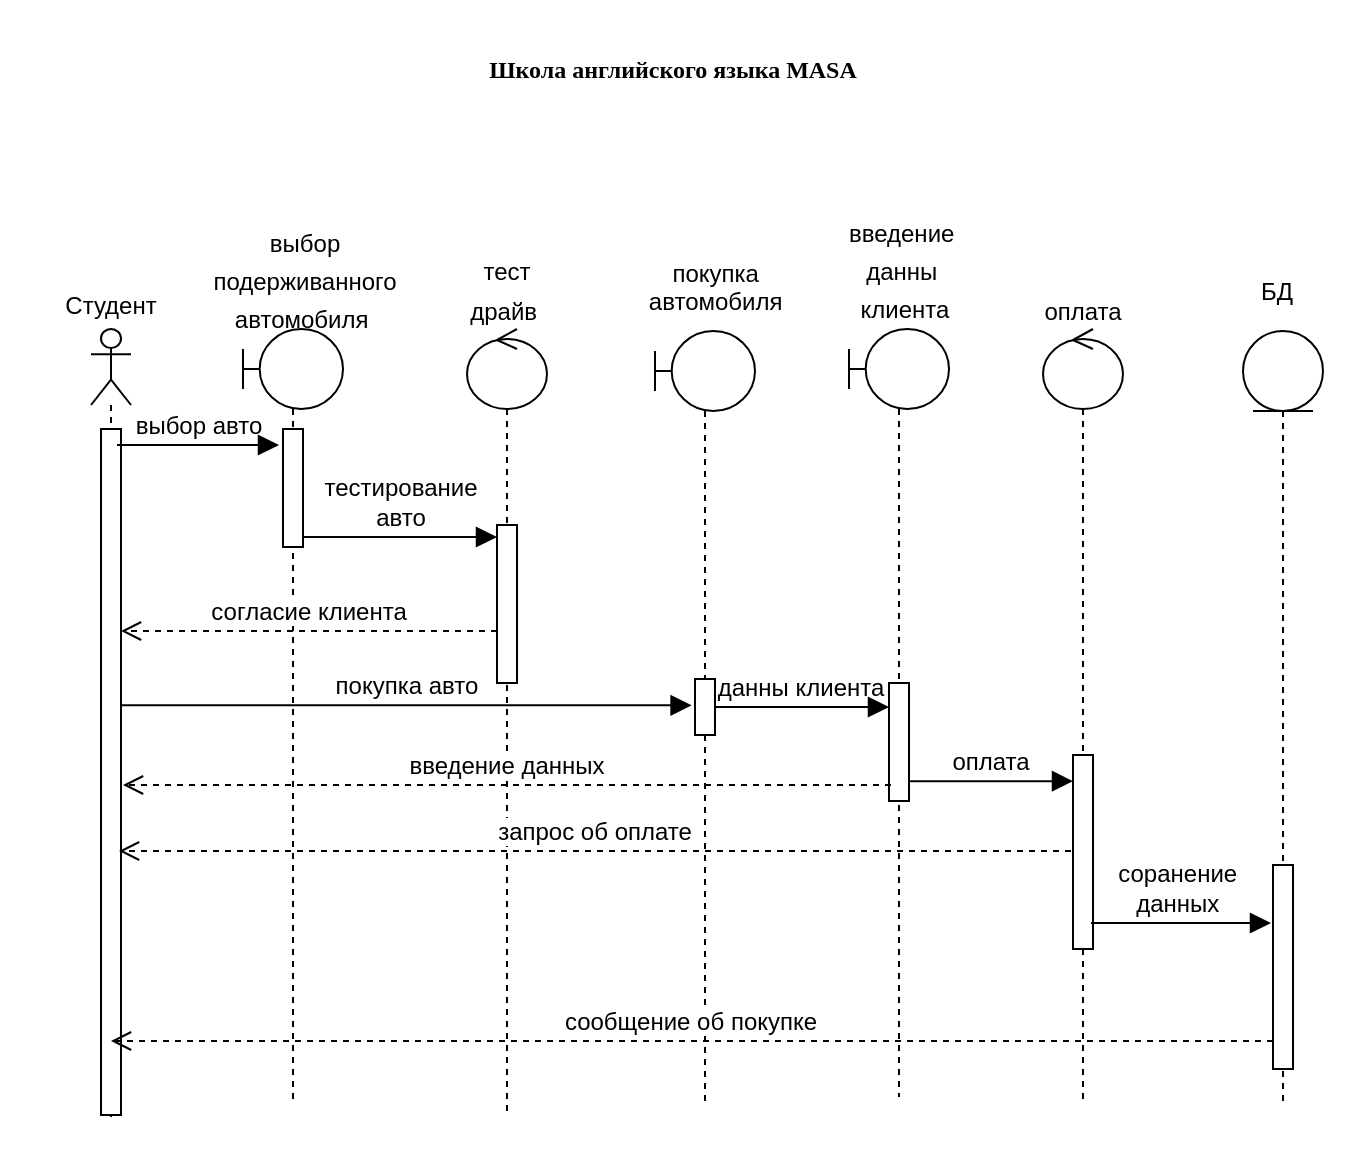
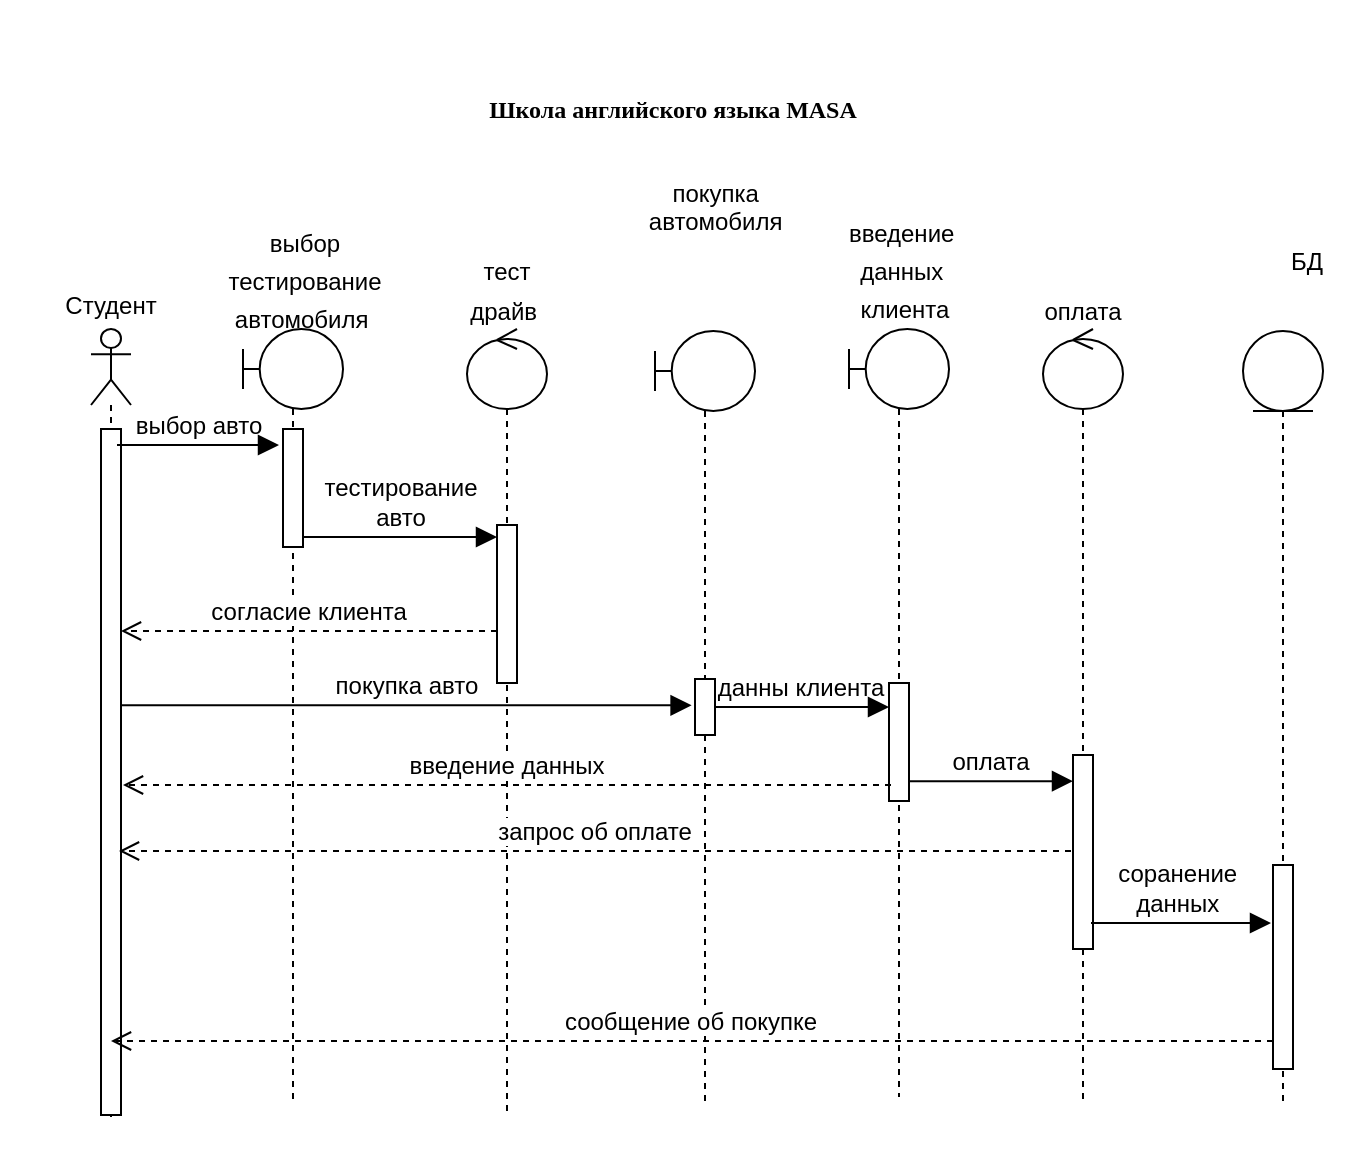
(673, 71) -> (673, 111)
(906, 269) -> (906, 269)
(306, 279) -> (306, 279)
(720, 283) -> (720, 203)
(1277, 288) -> (1307, 258)
